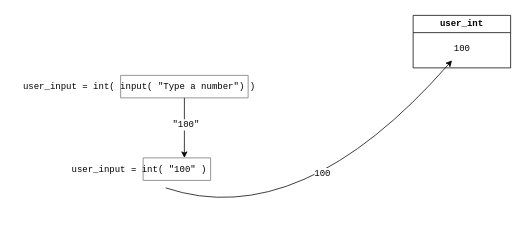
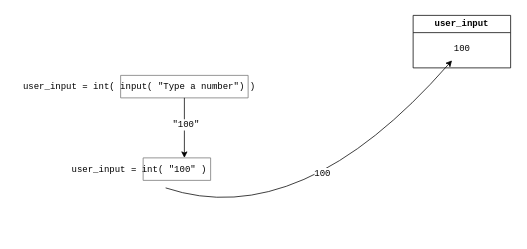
(462, 24) -> (462, 24)
